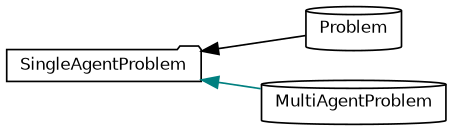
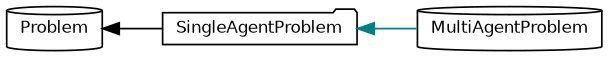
(262, 42) -> (141, 29)
